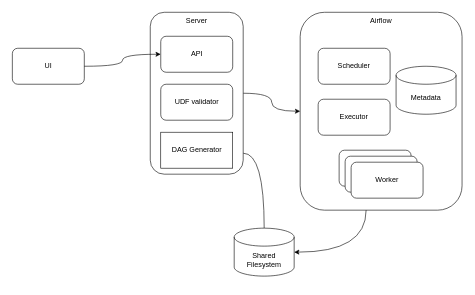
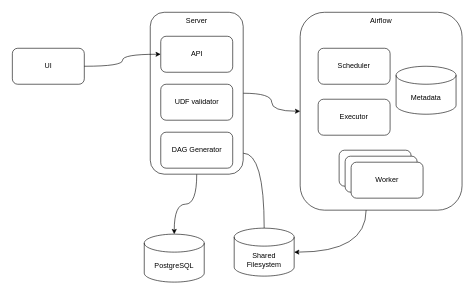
(197, 150) -> (197, 150)
none -> (188, 204)
none -> (174, 258)
